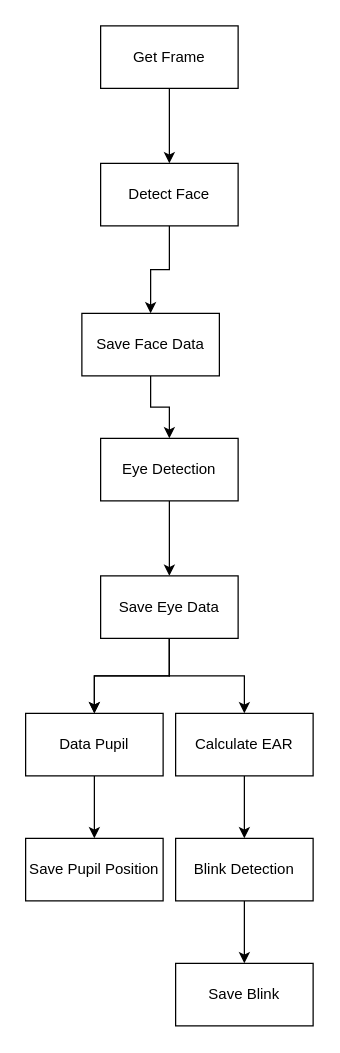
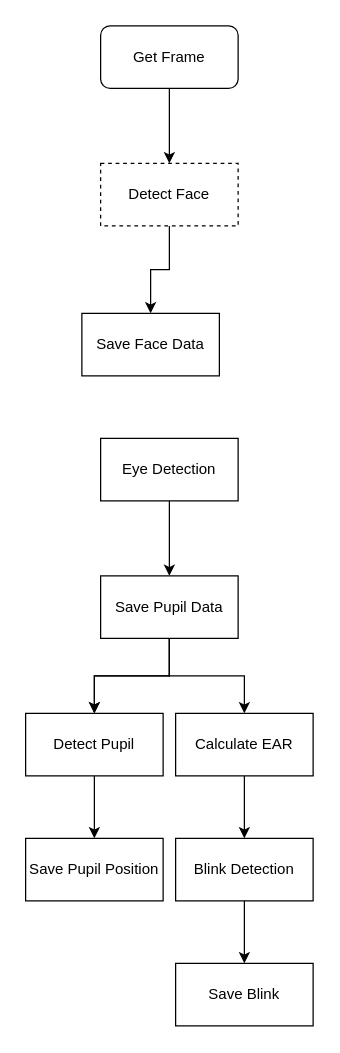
(169, 57) -> (169, 57)
(169, 194) -> (169, 194)
(156, 407) -> none
(169, 607) -> (169, 607)
(94, 744) -> (94, 744)
